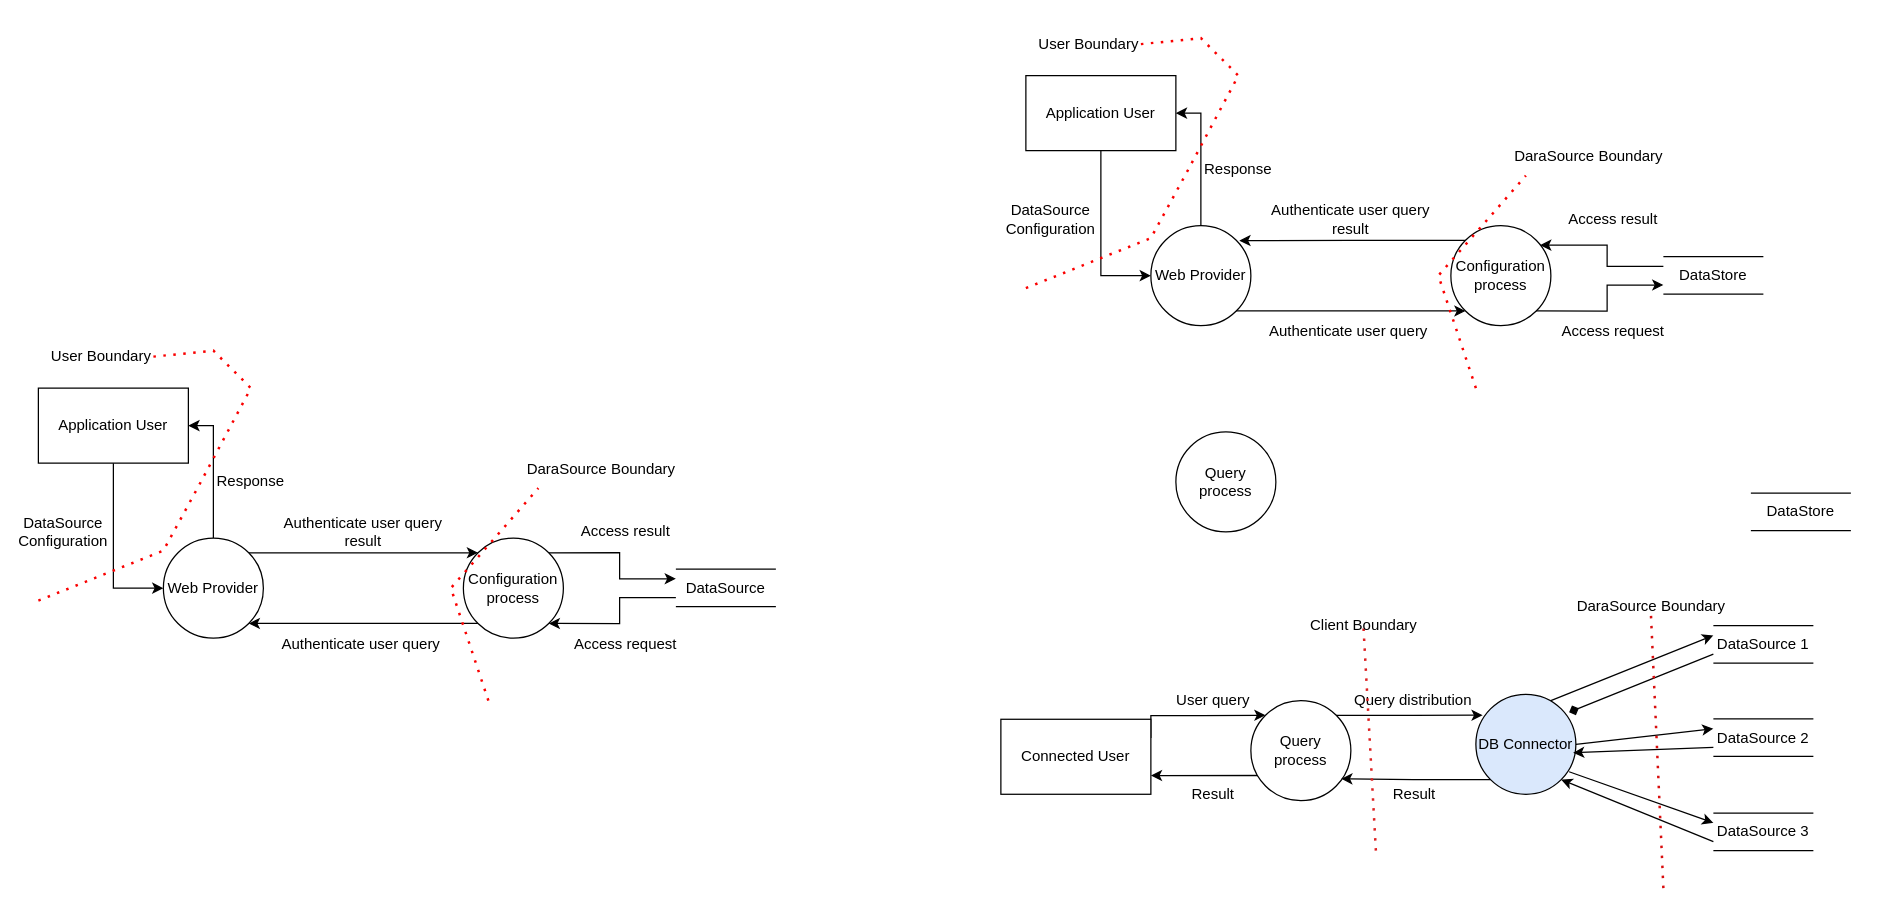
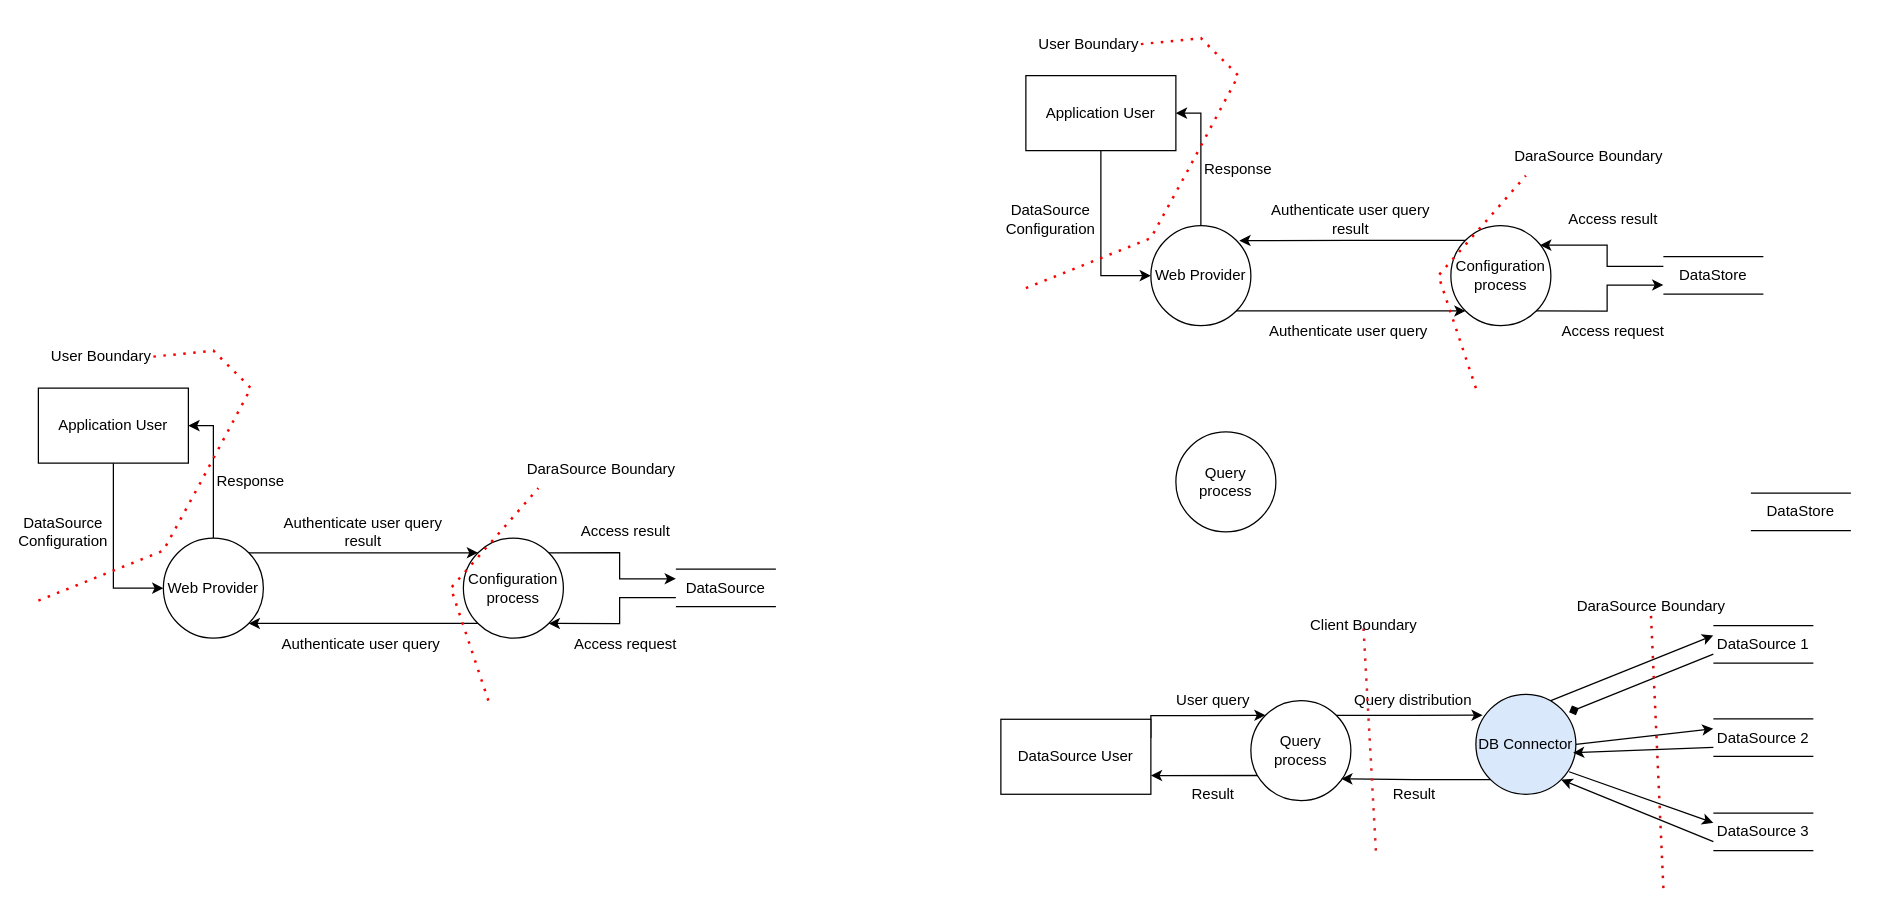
(1076, 757) -> (1076, 757)
